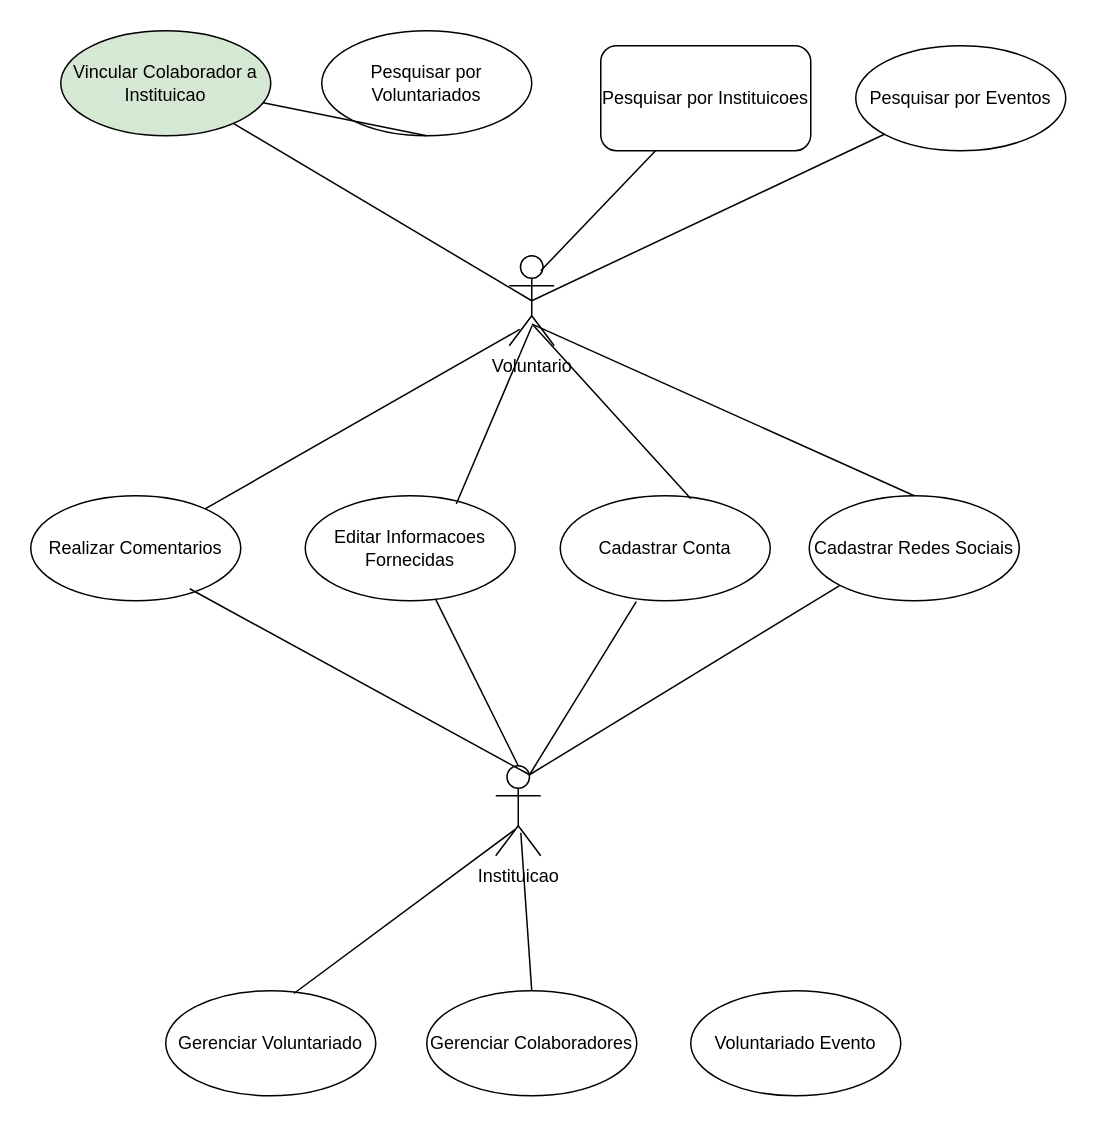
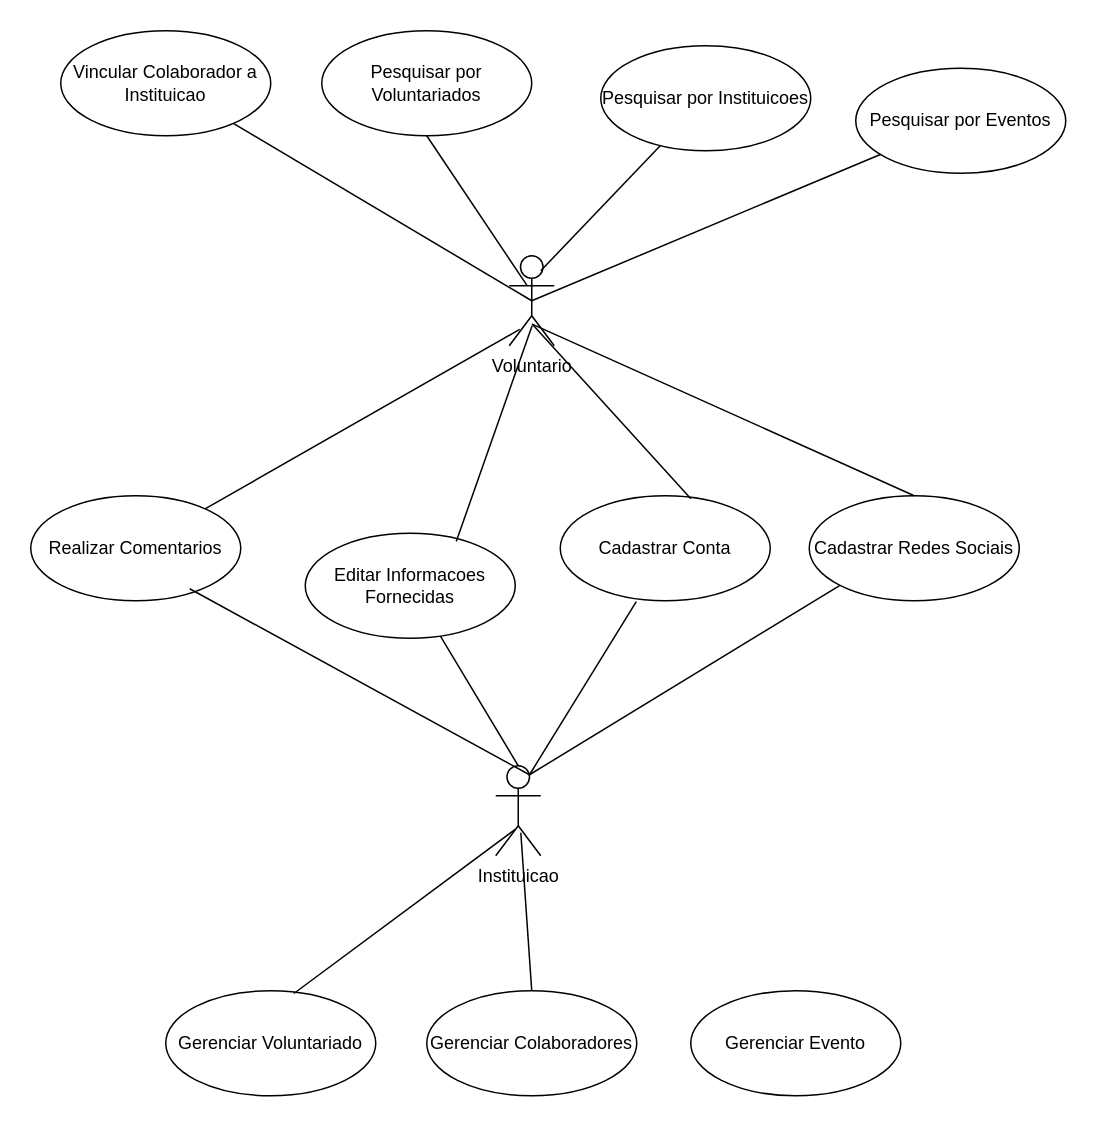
(166, 83) -> (166, 83)
(706, 98) -> (706, 98)
(961, 98) -> (961, 121)
(345, 119) -> (475, 208)
(410, 548) -> (410, 586)
(796, 1043) -> (796, 1043)
